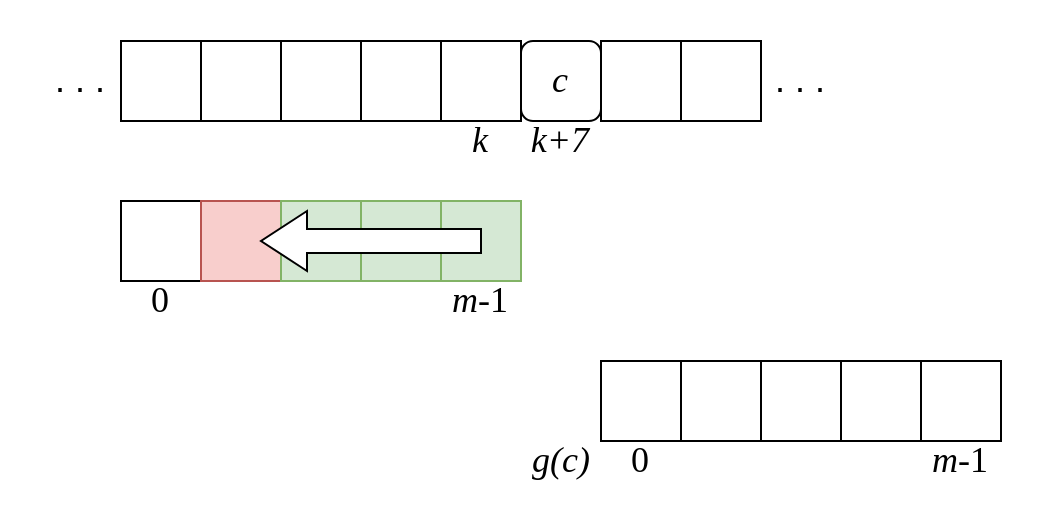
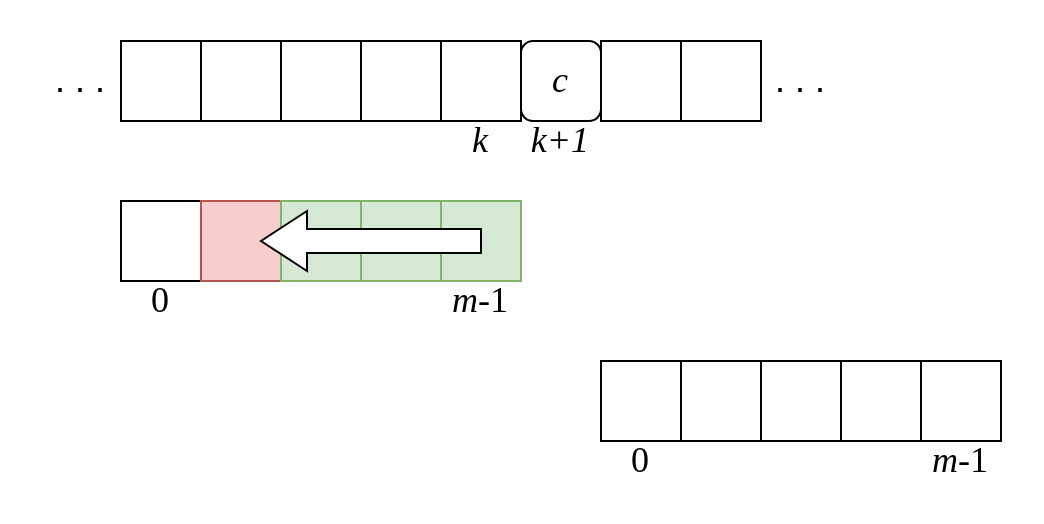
(561, 141) -> (561, 141)
(561, 461) -> none
